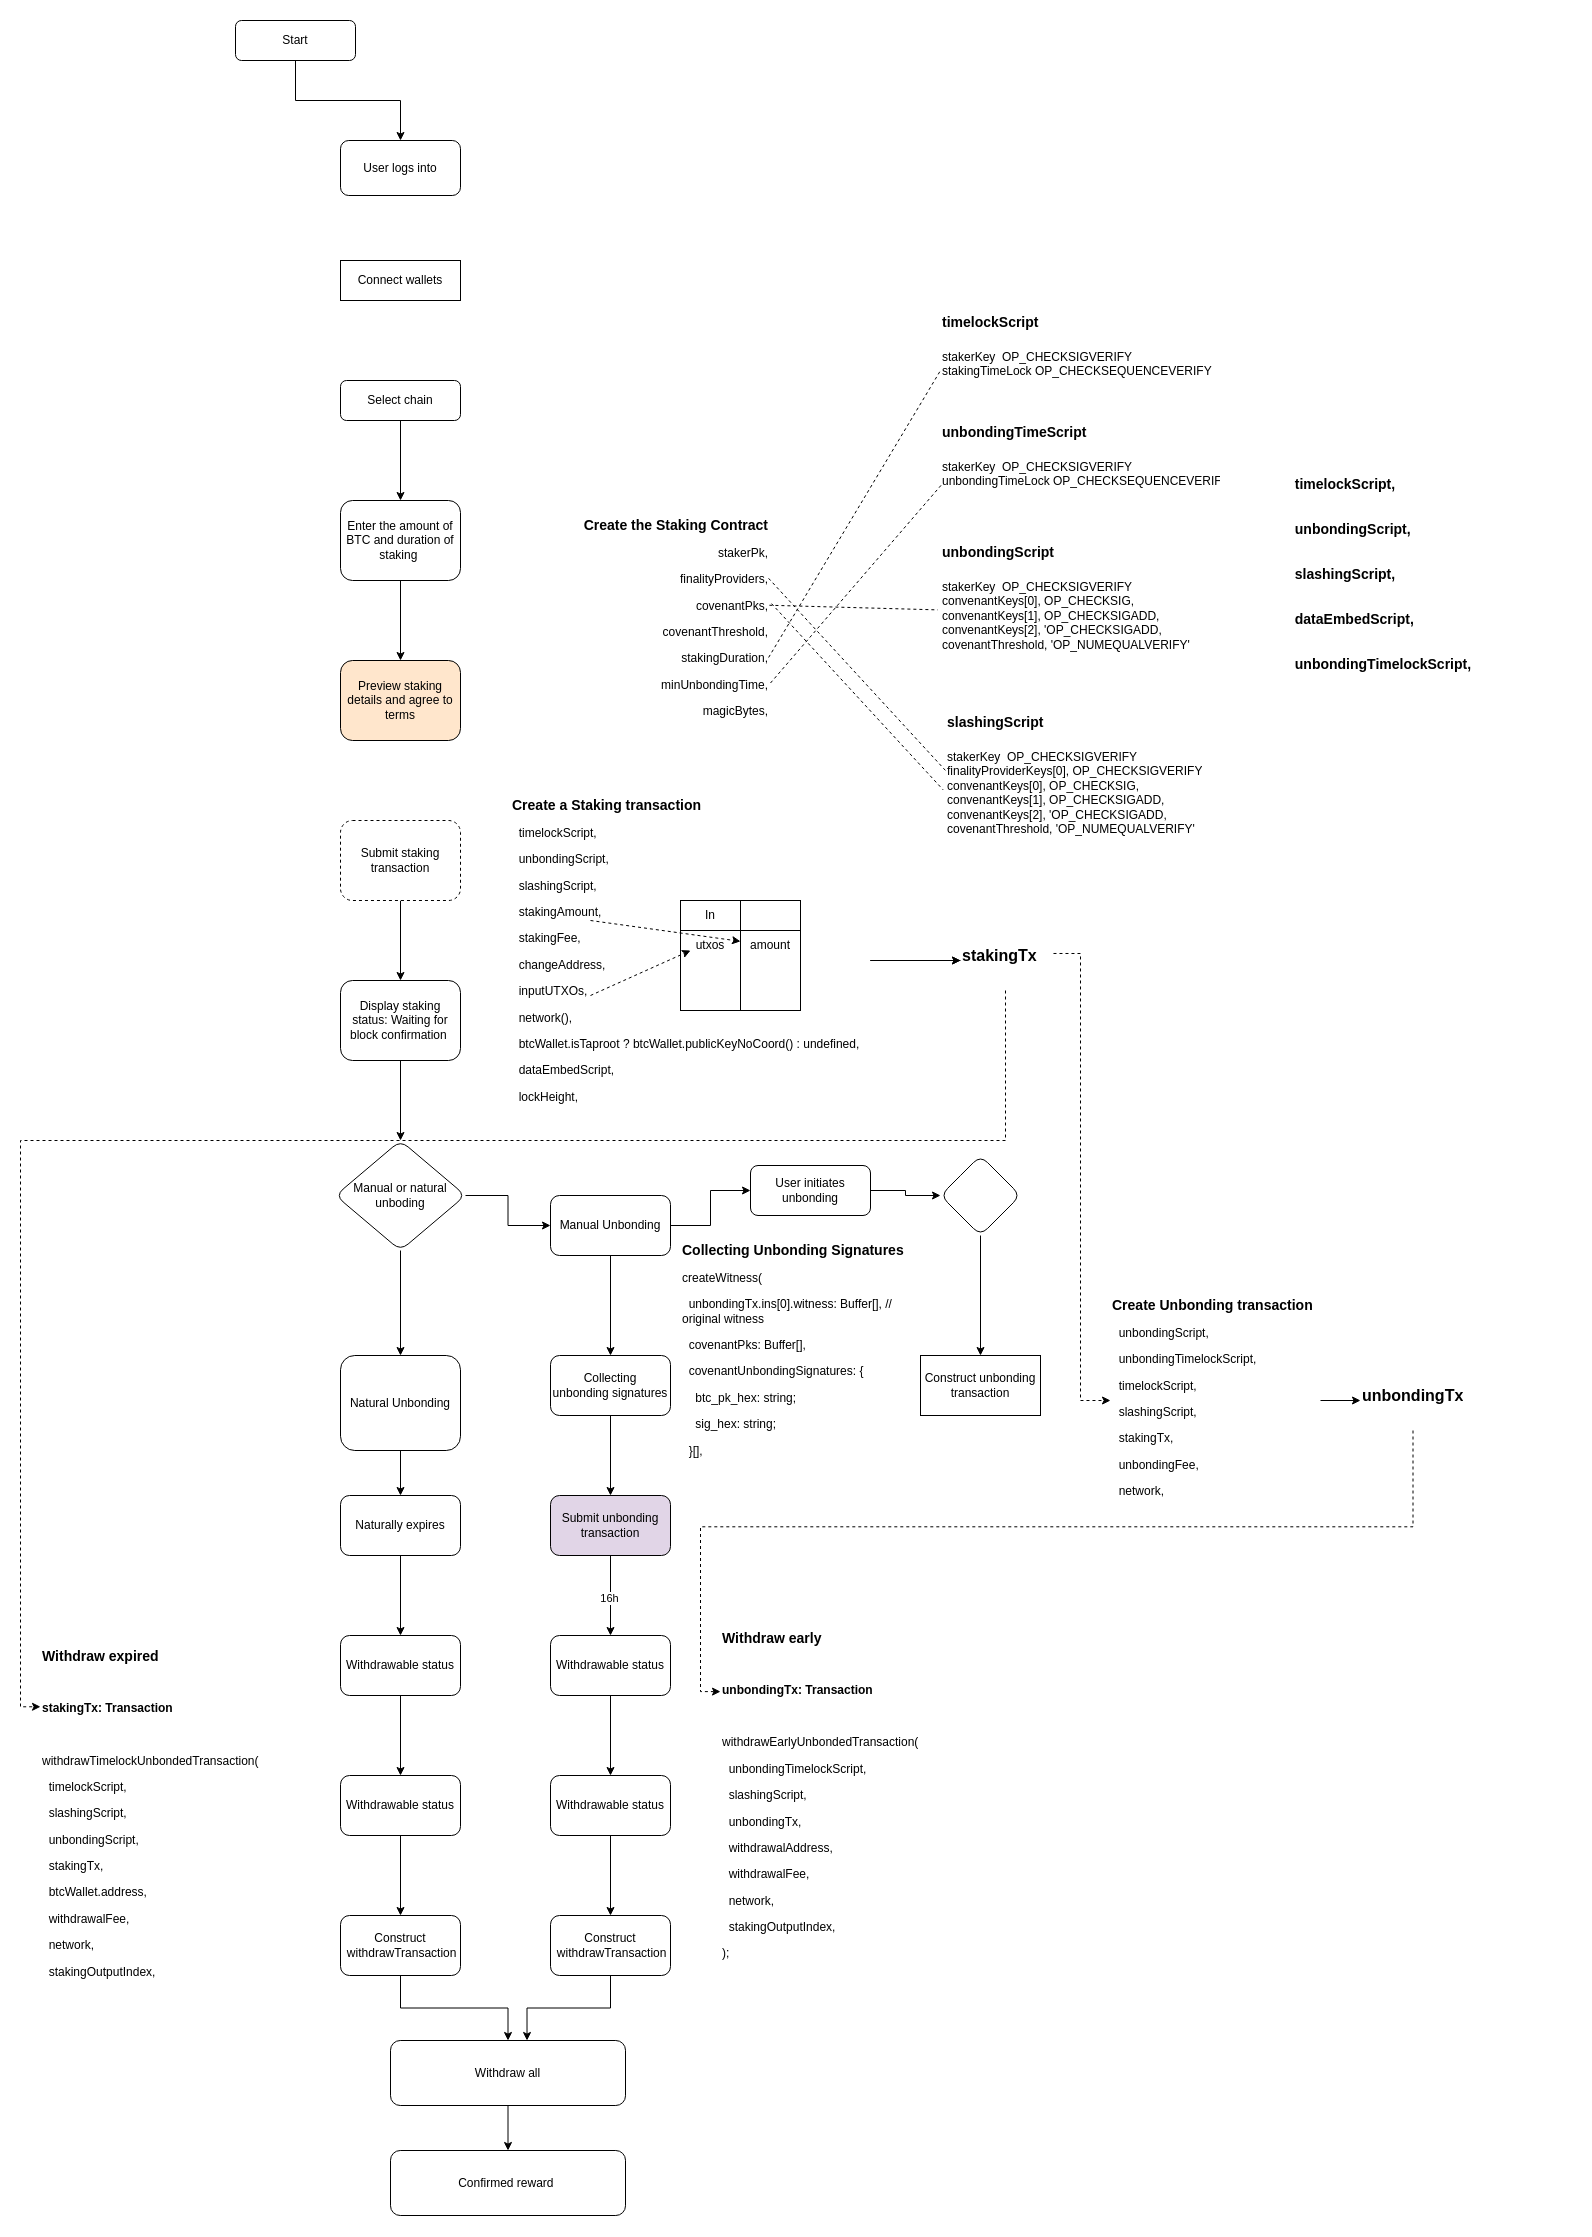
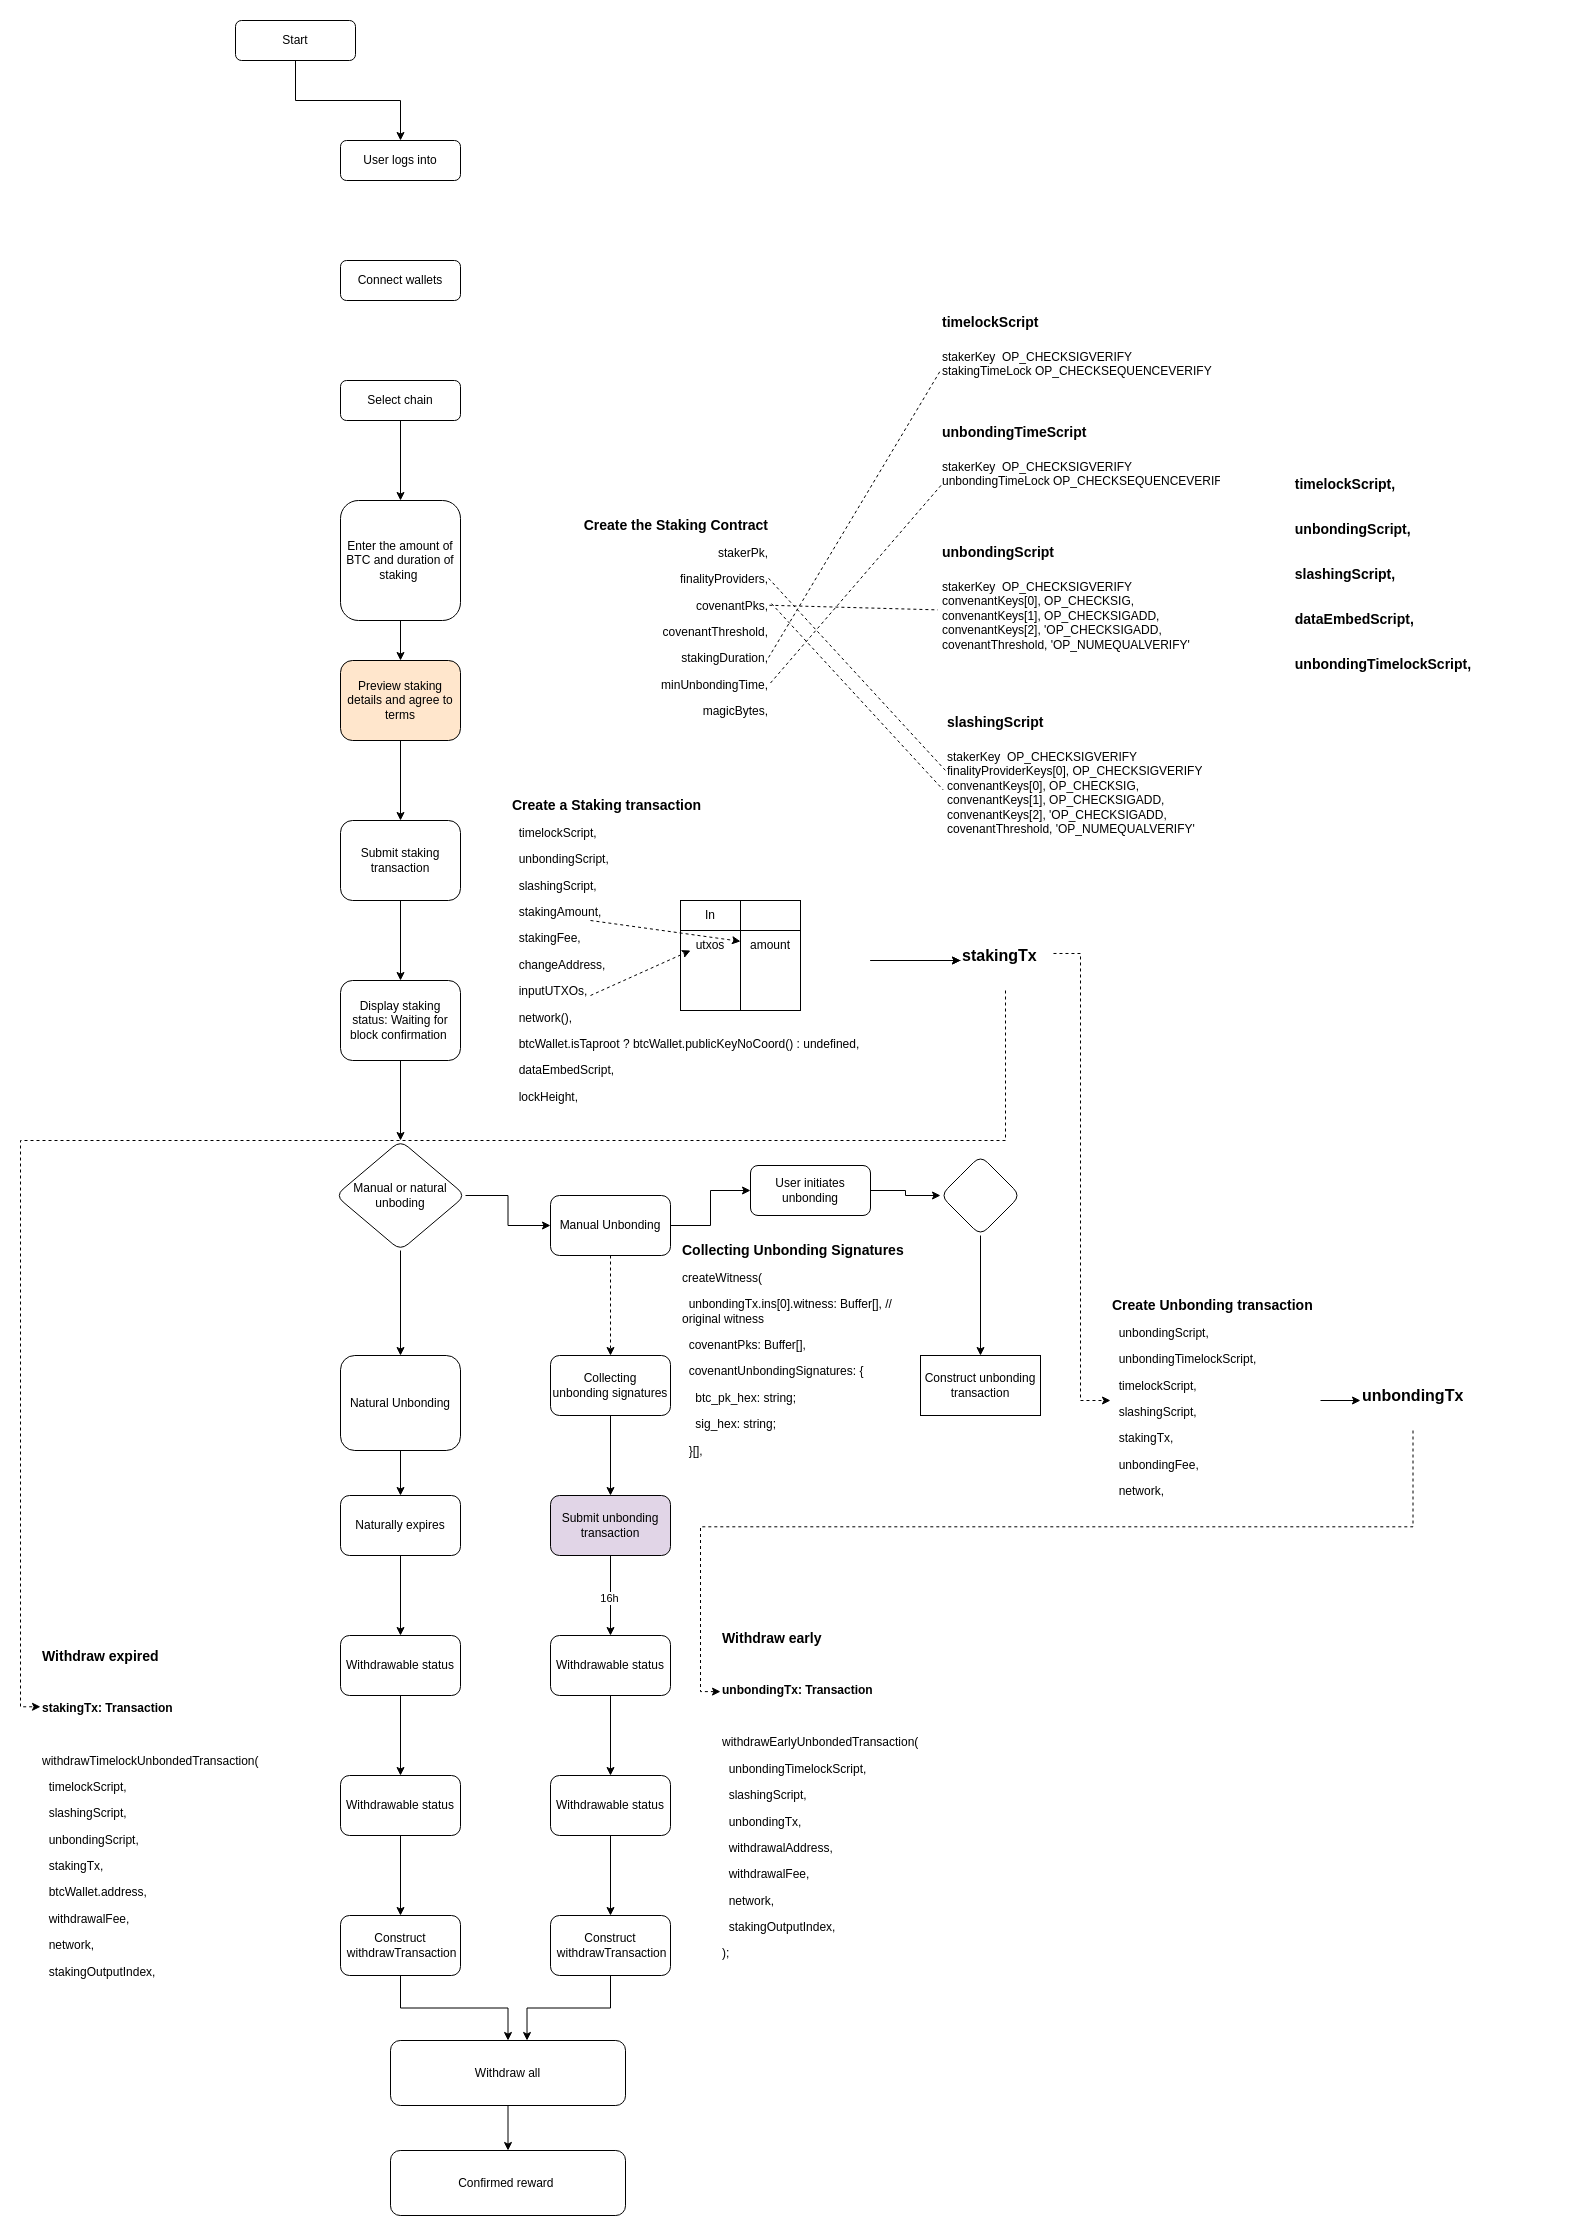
(401, 168) -> (401, 161)
(401, 281) -> (401, 281)
(401, 541) -> (401, 561)
none -> (401, 777)
(401, 861) -> (401, 861)
(611, 1301) -> (611, 1301)
